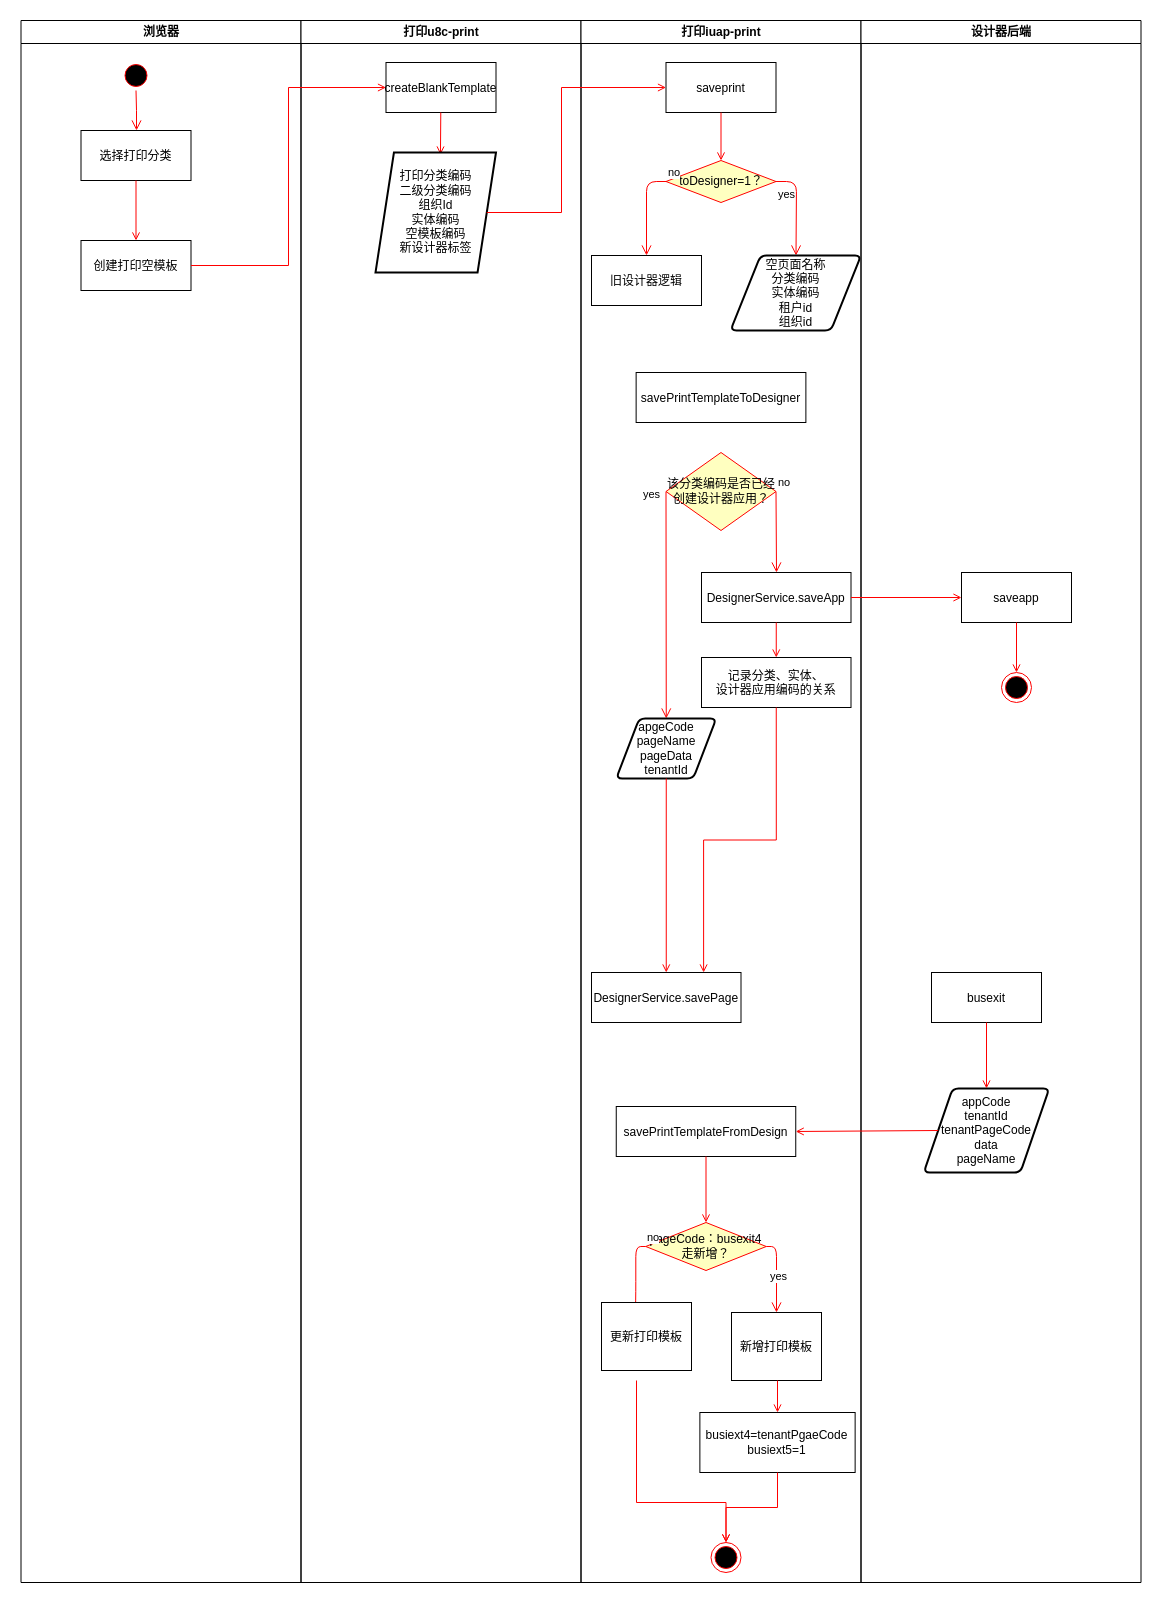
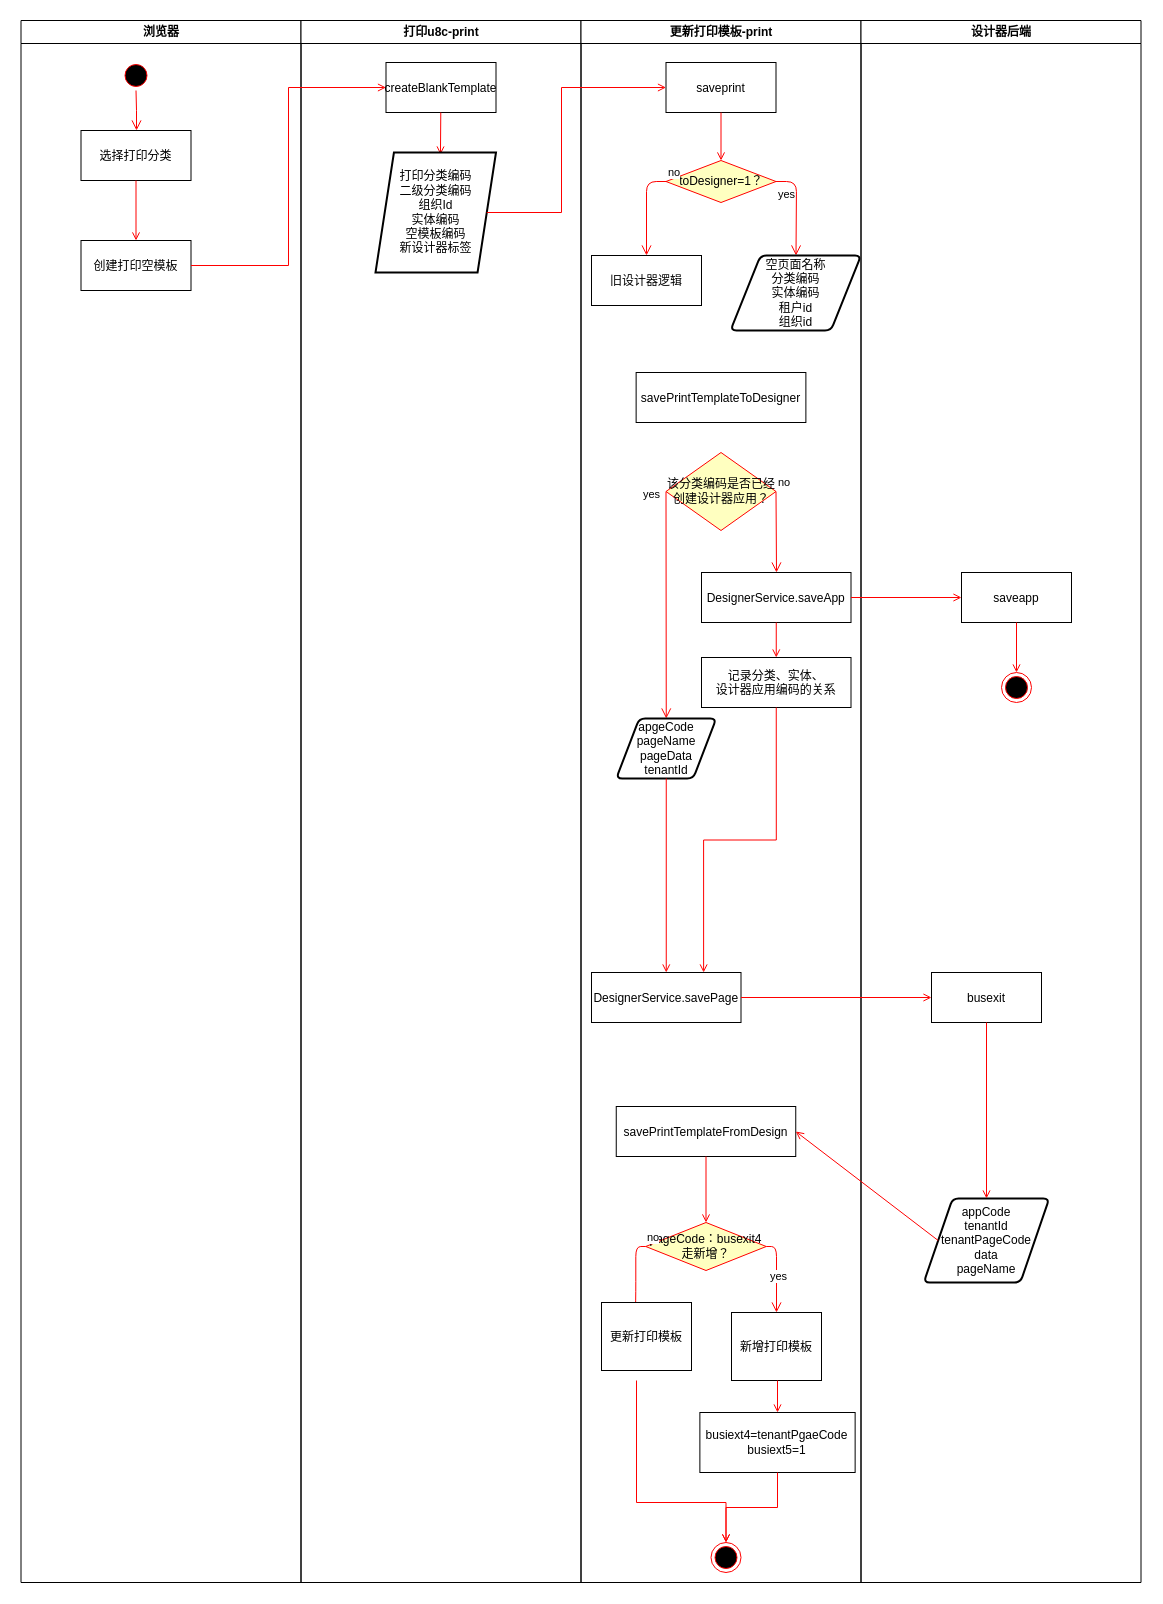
(722, 33) -> (722, 33)
none -> (835, 998)
(987, 1131) -> (987, 1241)
